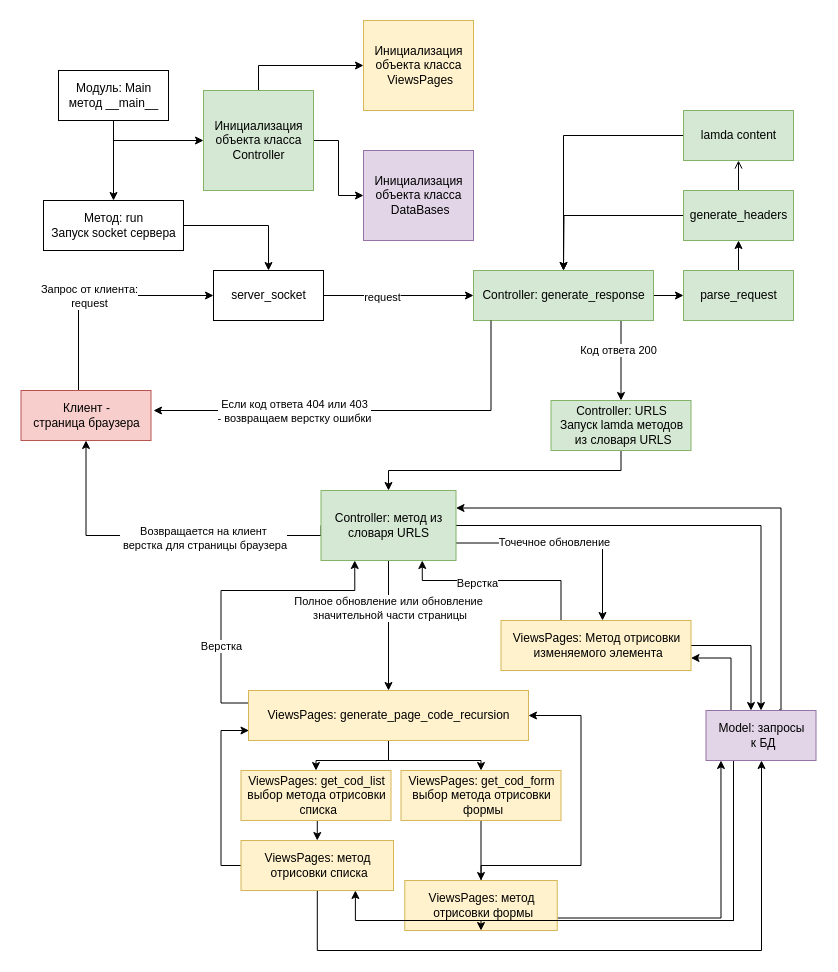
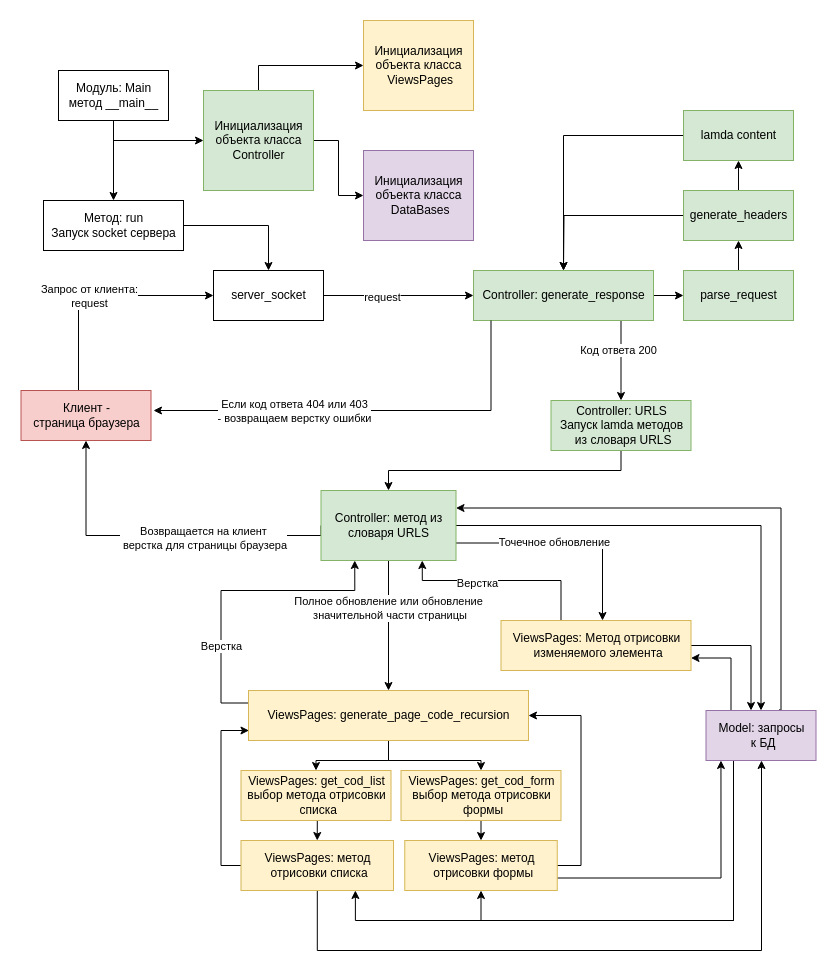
(739, 166) -> (739, 168)
(481, 906) -> (481, 866)
